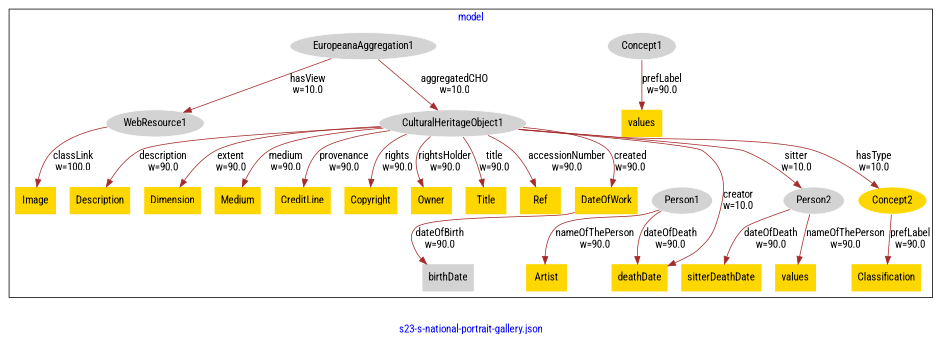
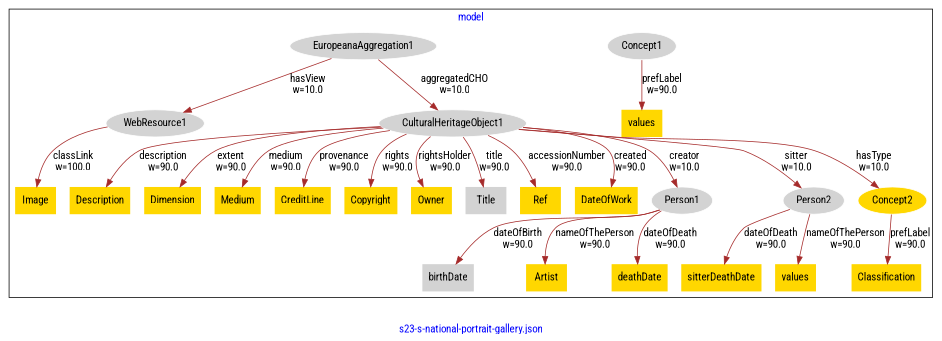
(704, 152) -> (635, 144)
(486, 201) -> (486, 201)
(478, 218) -> (554, 219)
